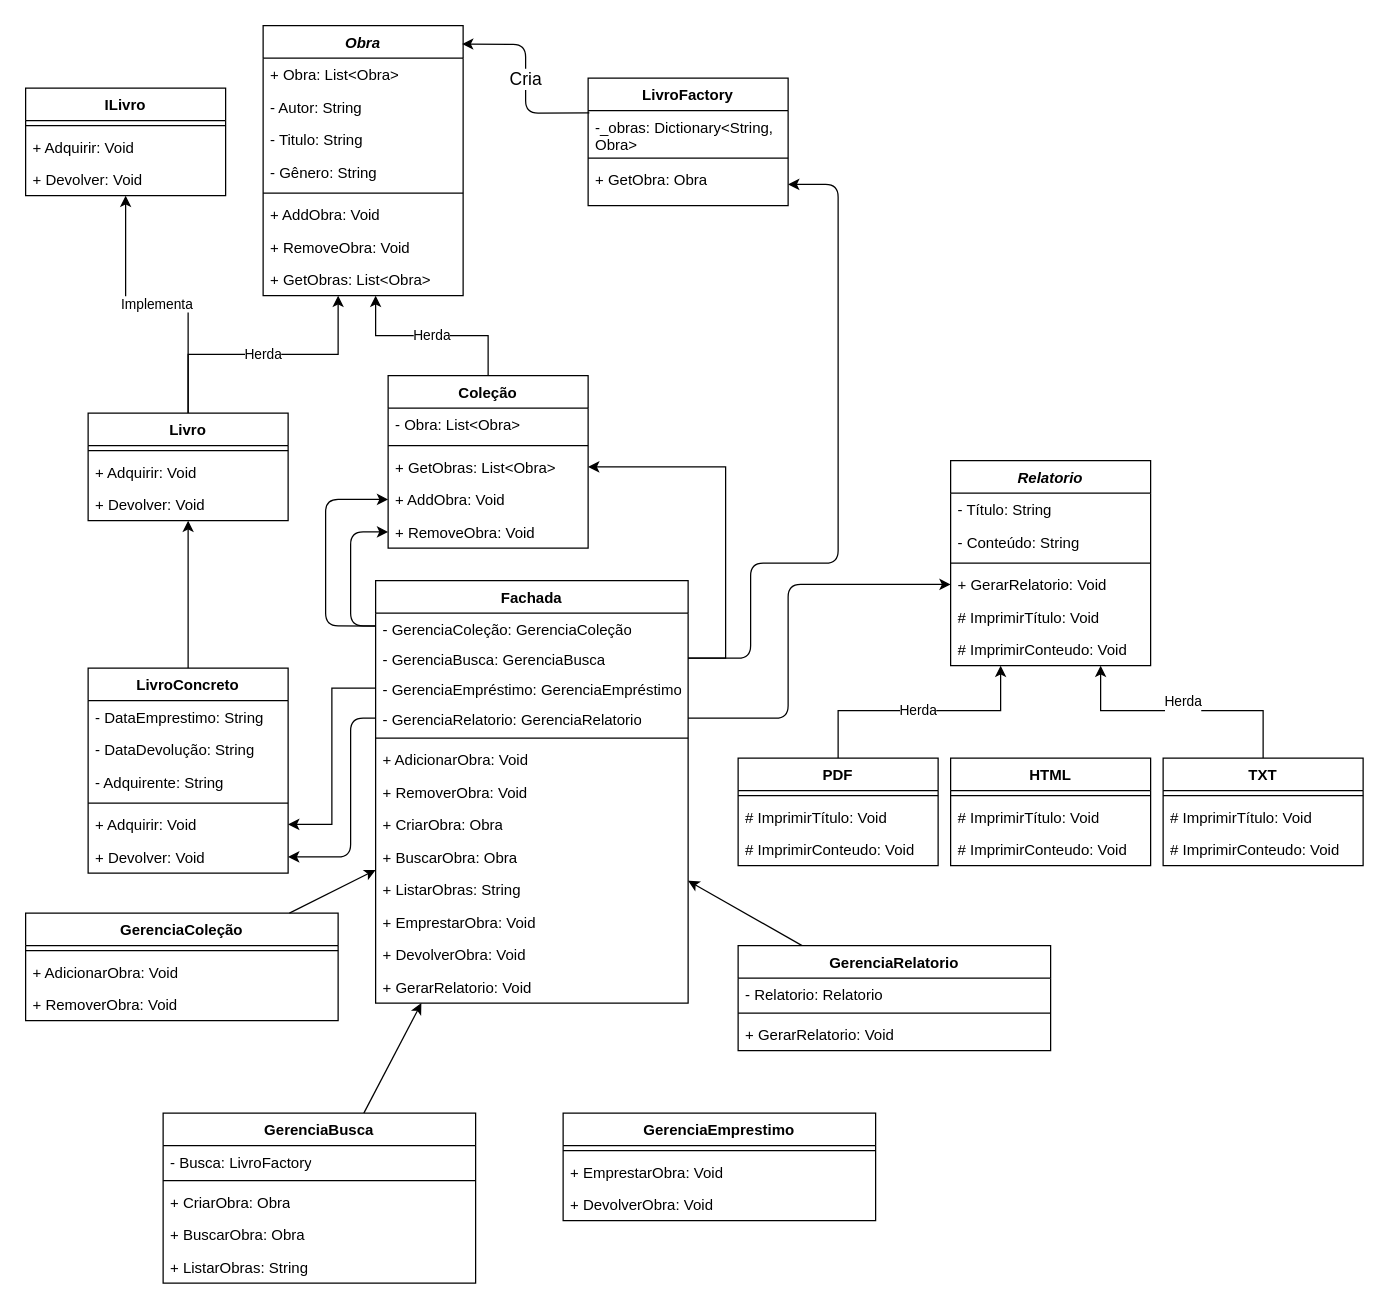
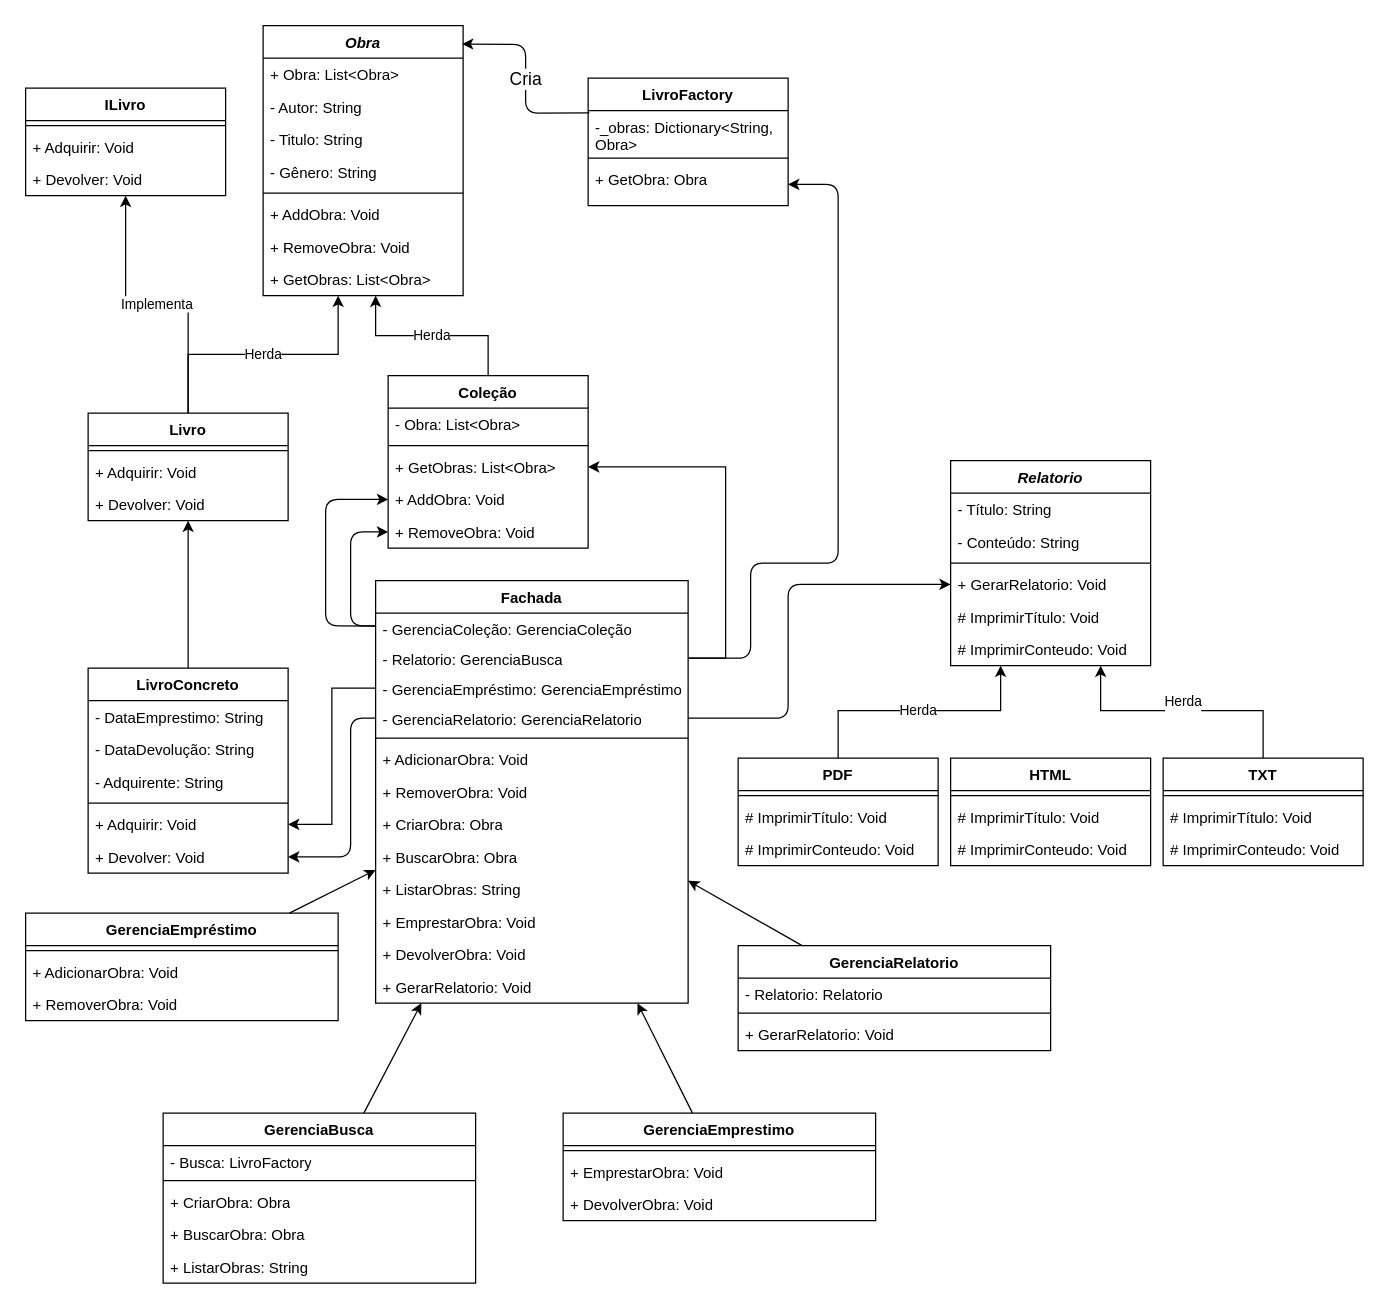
(499, 661) -> (481, 661)
(182, 931) -> (182, 931)
none -> (667, 1062)
